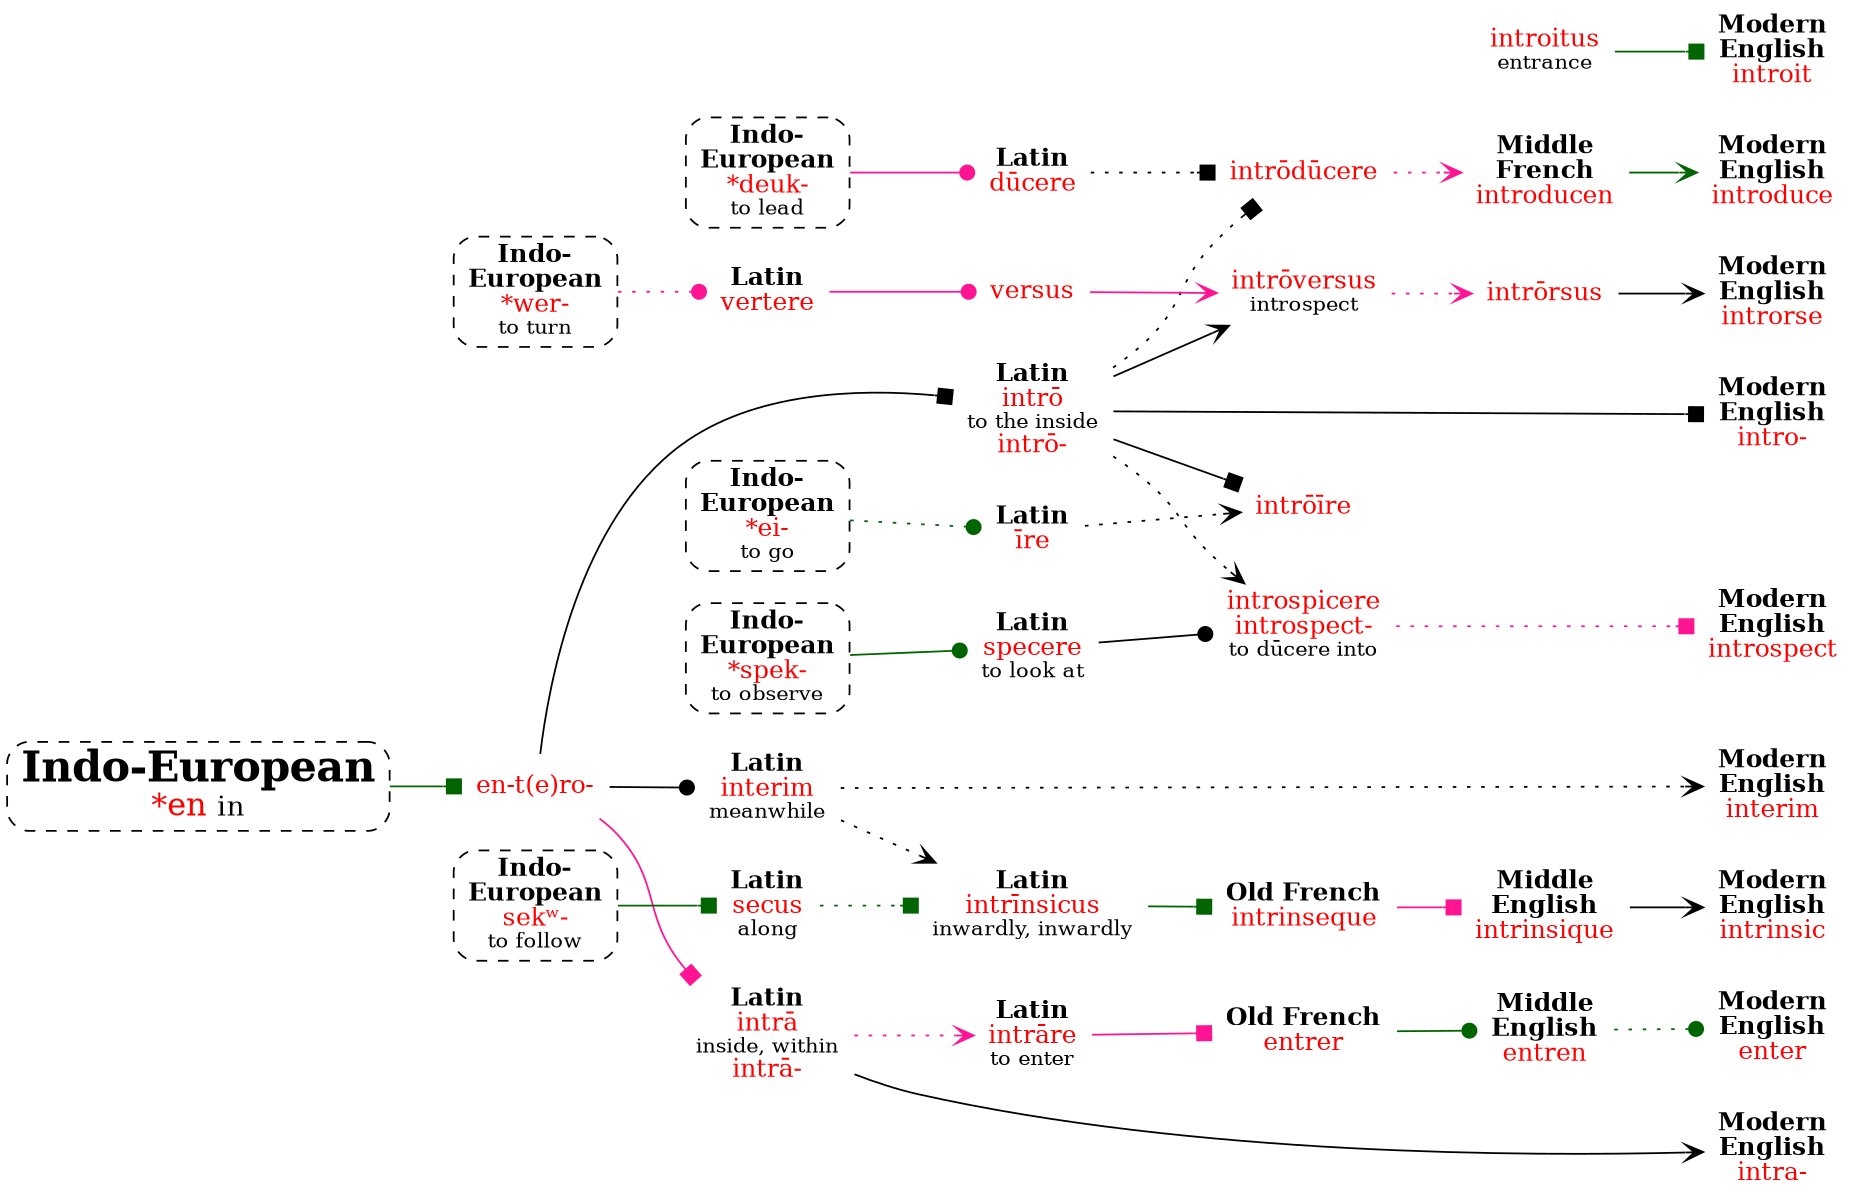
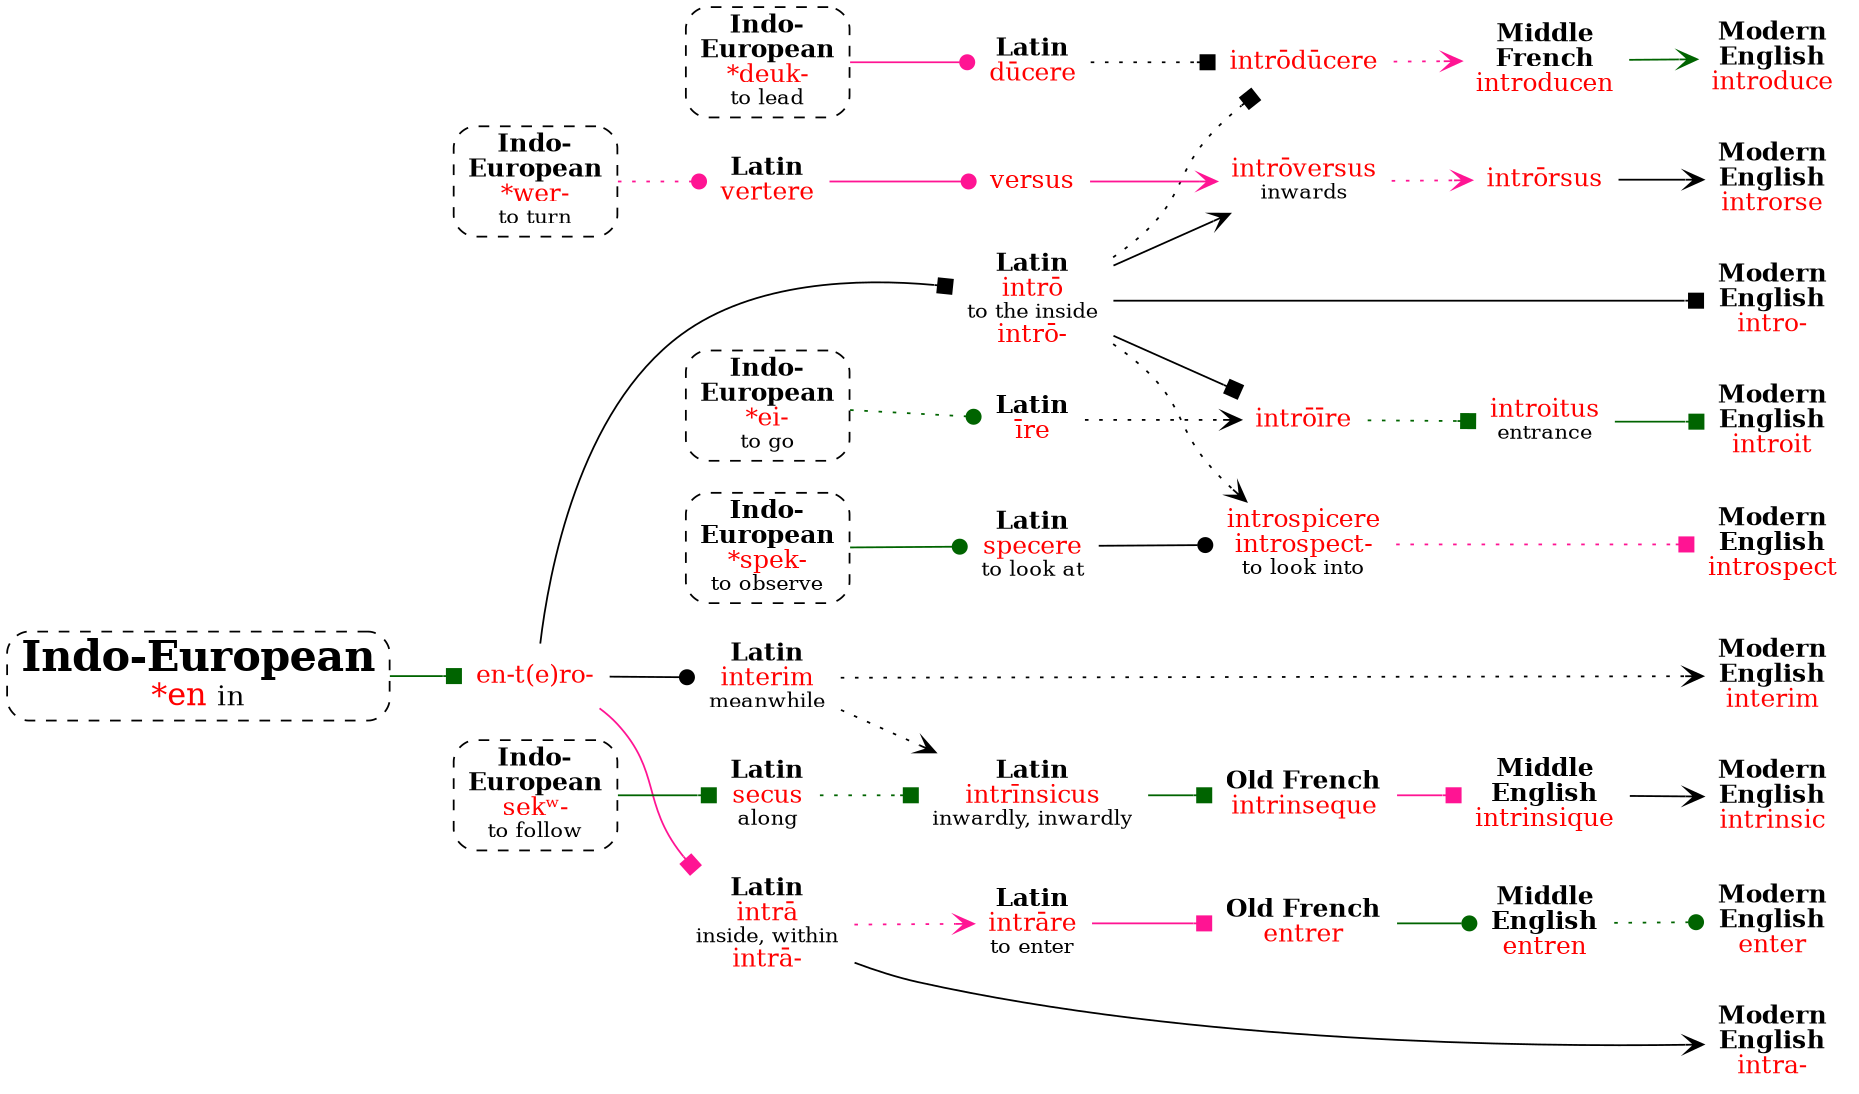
(1304, 304) -> (1304, 192)
none -> (1412, 421)
(1304, 649) -> (1304, 568)
